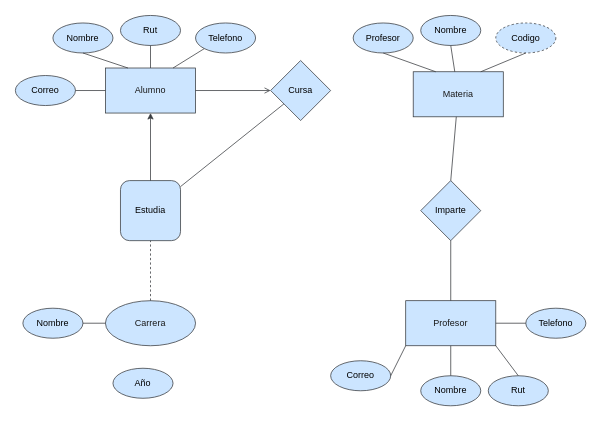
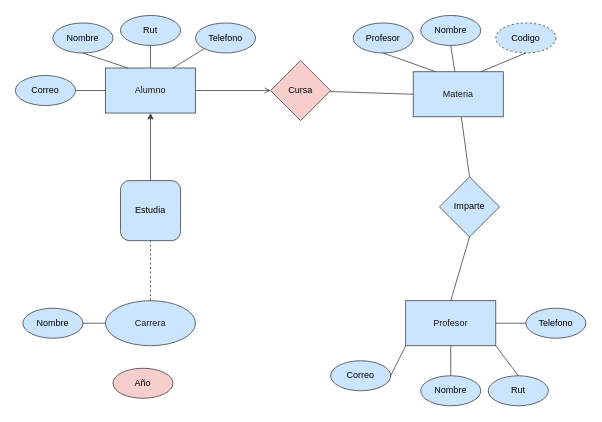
(300, 90) -> (300, 90)
(232, 145) -> (371, 93)
(450, 210) -> (469, 207)
(143, 383) -> (143, 383)
